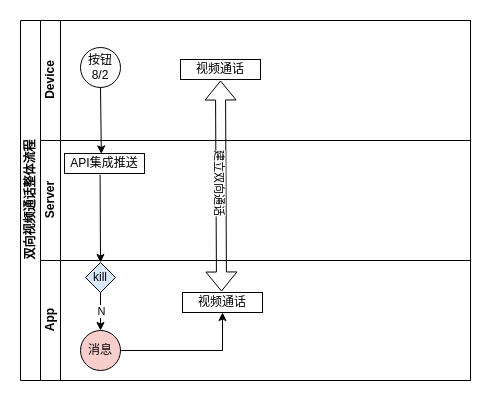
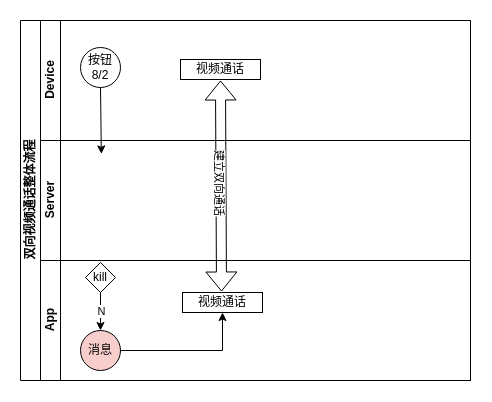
(105, 164) -> none
(100, 215) -> none
(101, 278) -> (101, 278)
